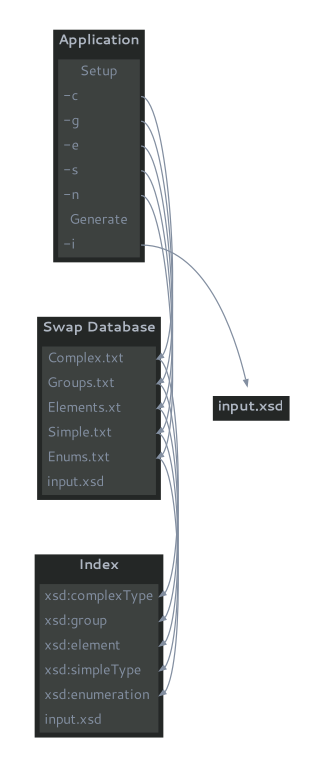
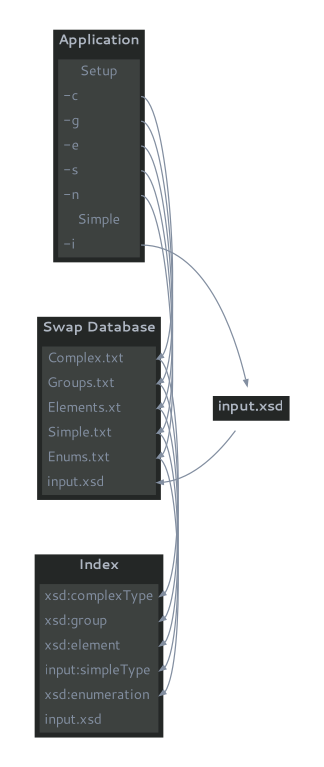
(99, 220) -> (99, 220)
none -> (204, 464)
(93, 670) -> (98, 670)
